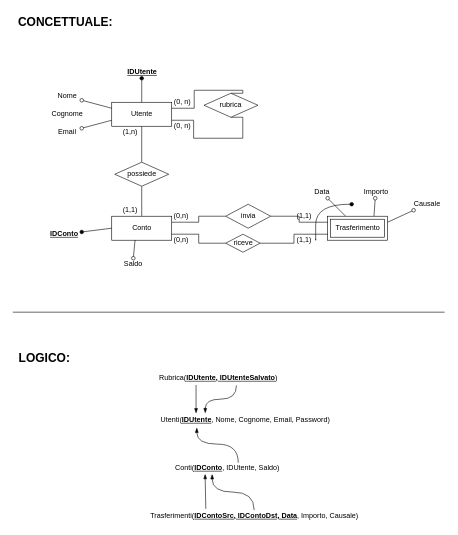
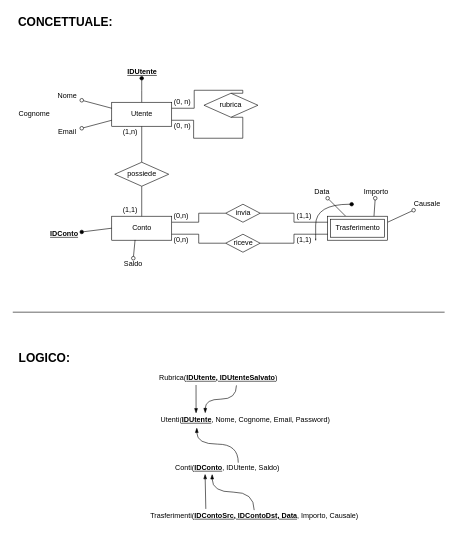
(67, 114) -> (34, 114)
(248, 216) -> (243, 213)
